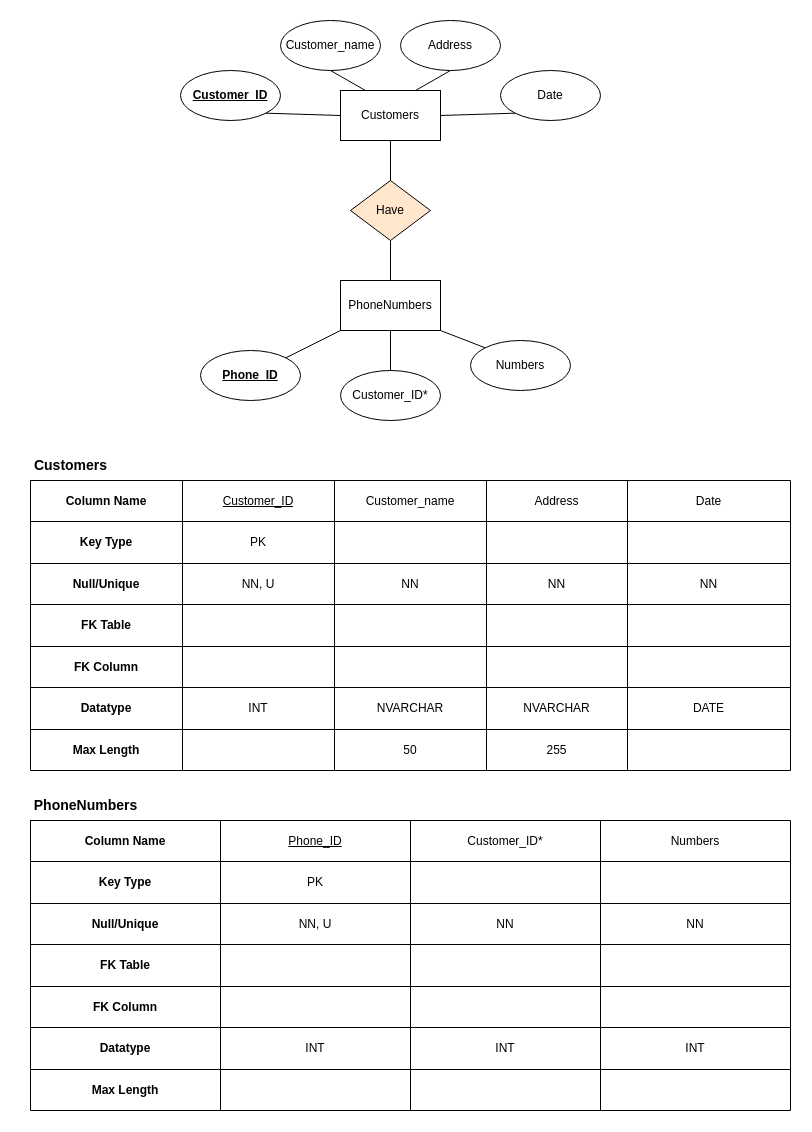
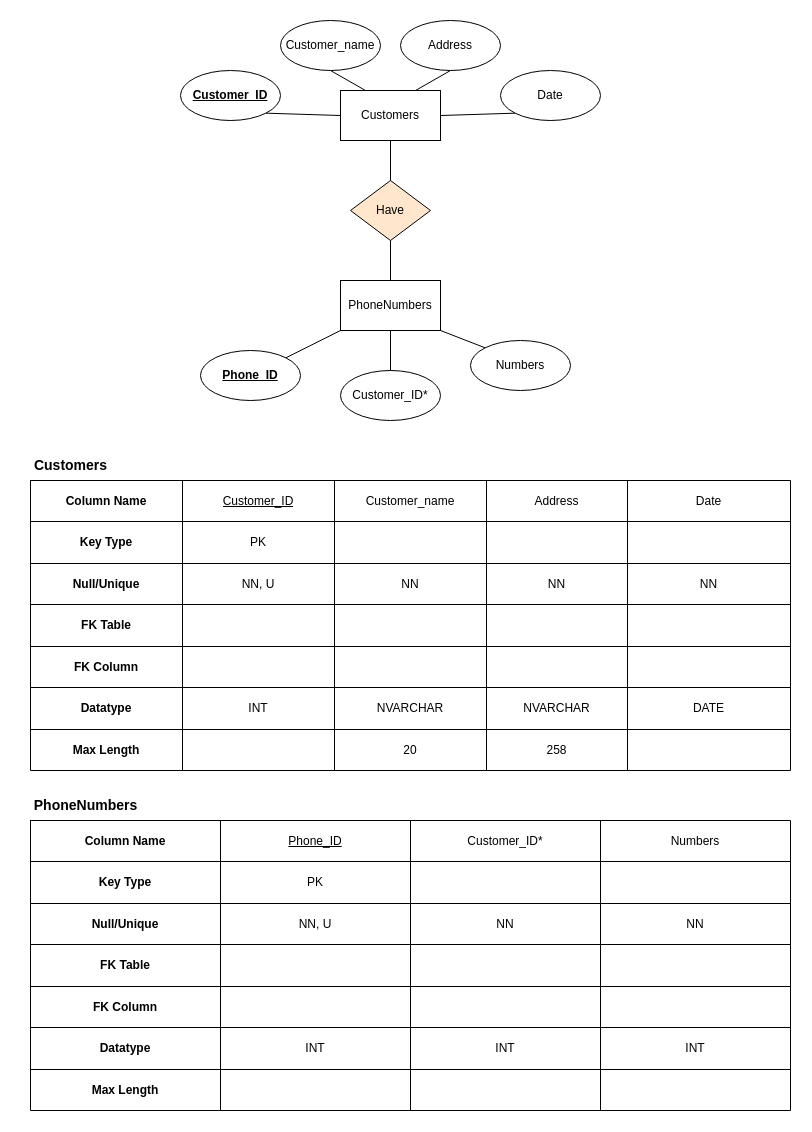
(411, 751) -> (411, 751)
(557, 751) -> (557, 751)
